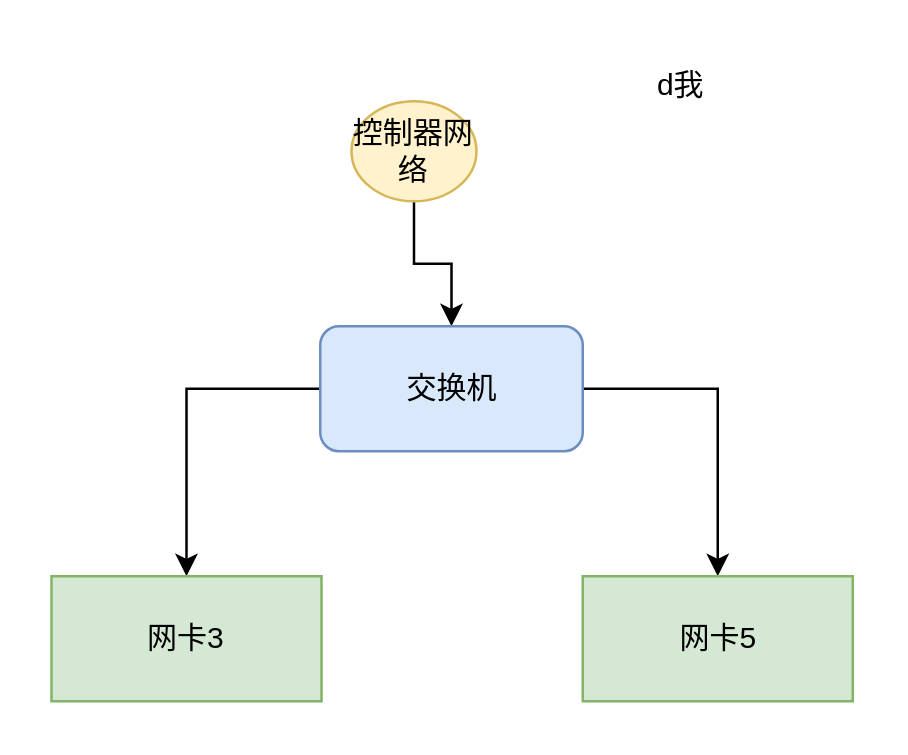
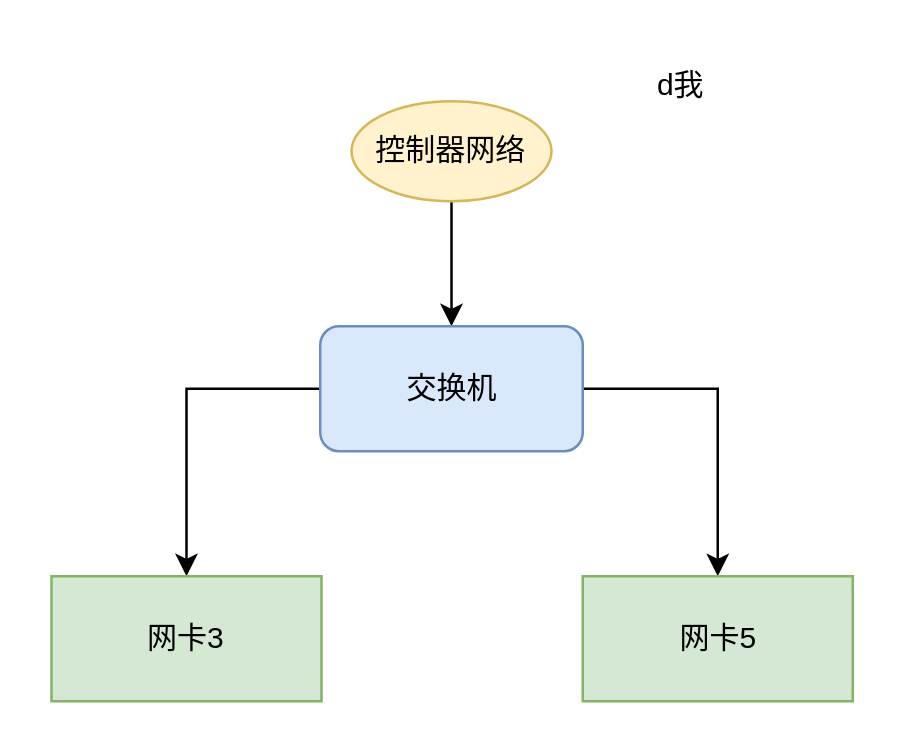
(414, 151) -> (451, 151)
